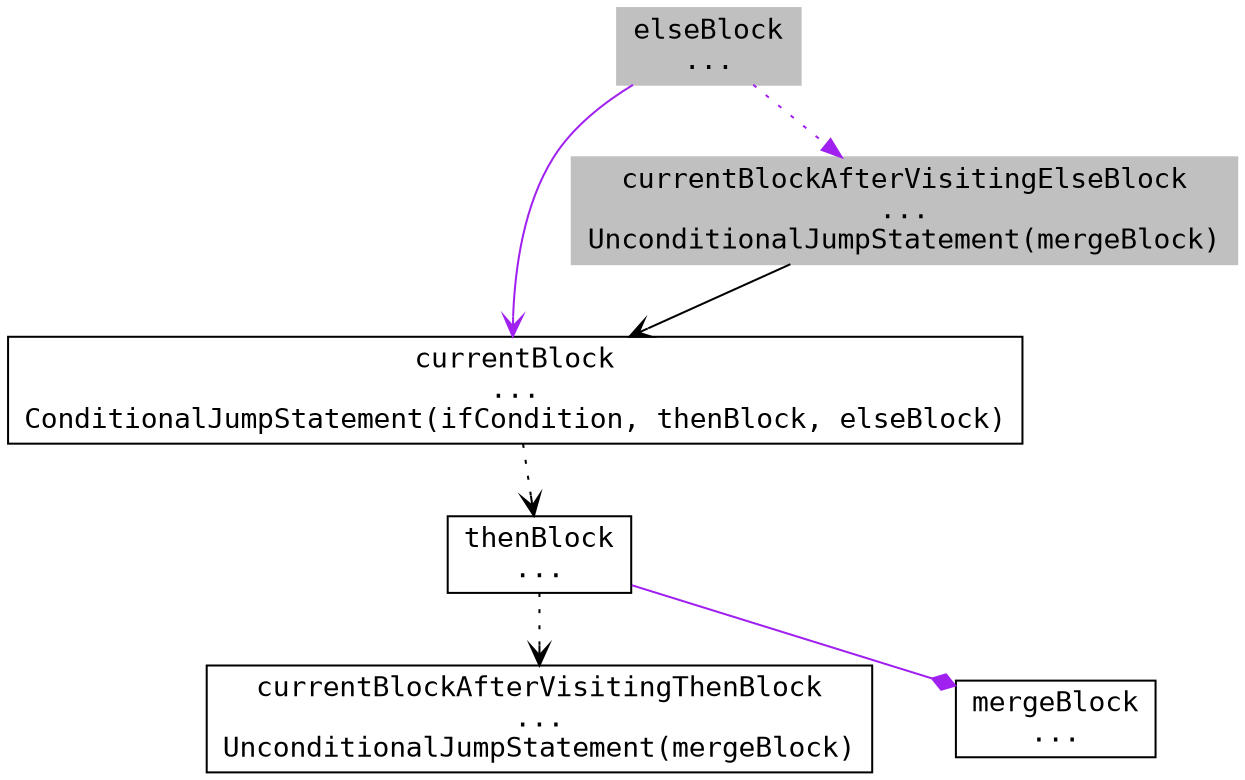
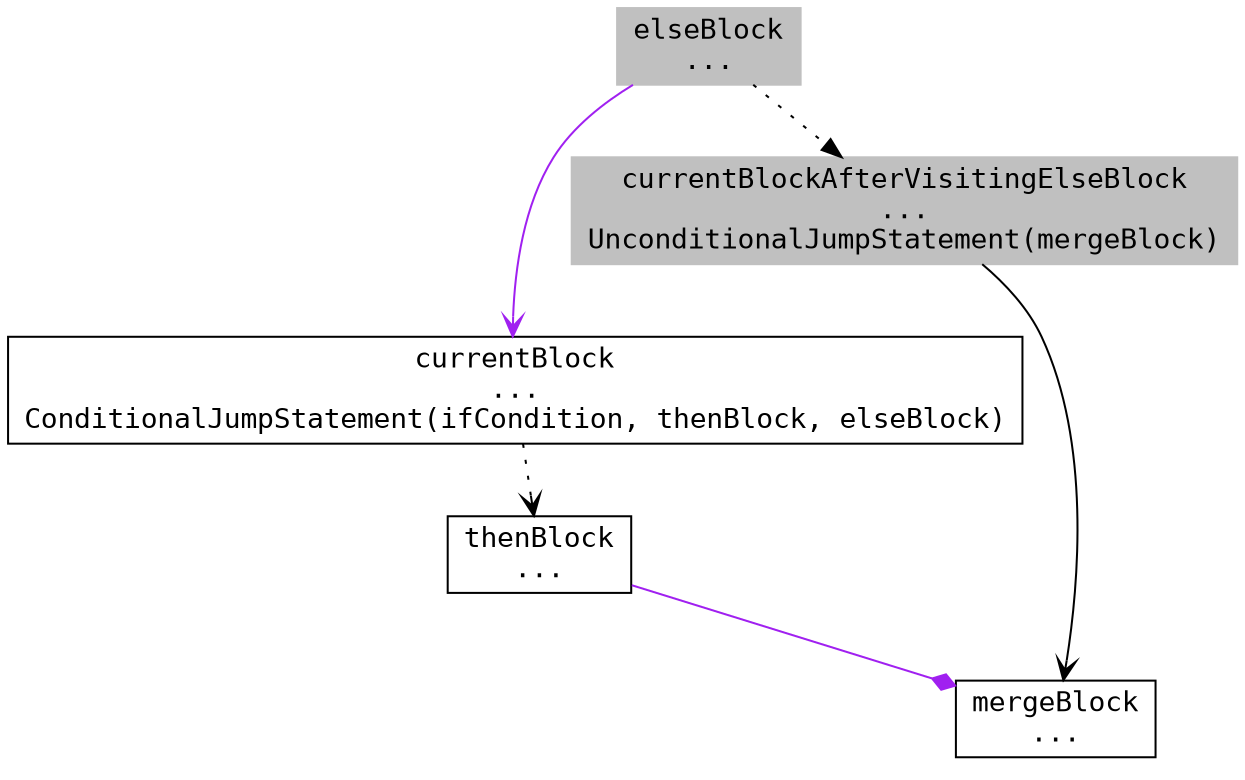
(790, 115) -> (790, 115)
(719, 296) -> (1072, 449)
(539, 719) -> none
